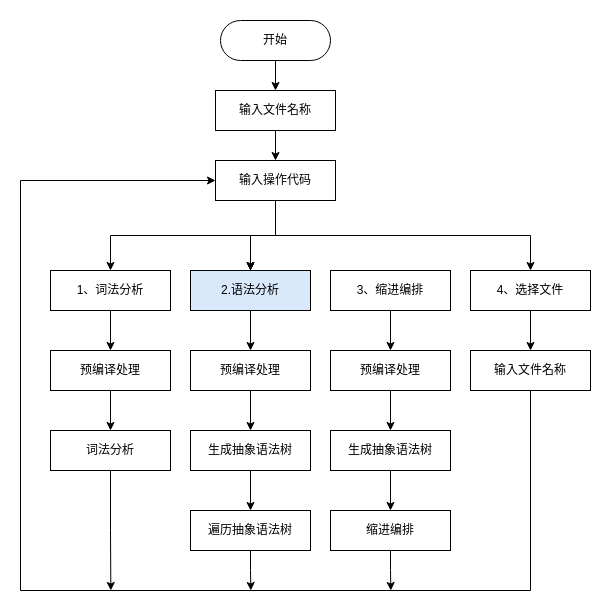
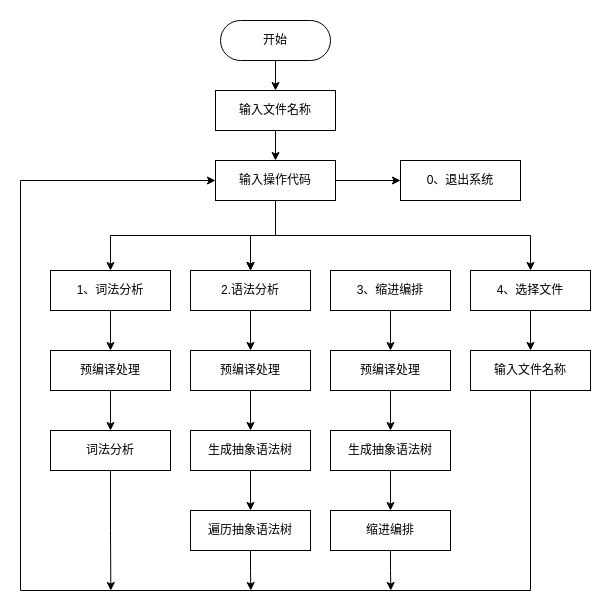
none -> (365, 181)
none -> (461, 181)
(251, 291) -> (251, 291)
